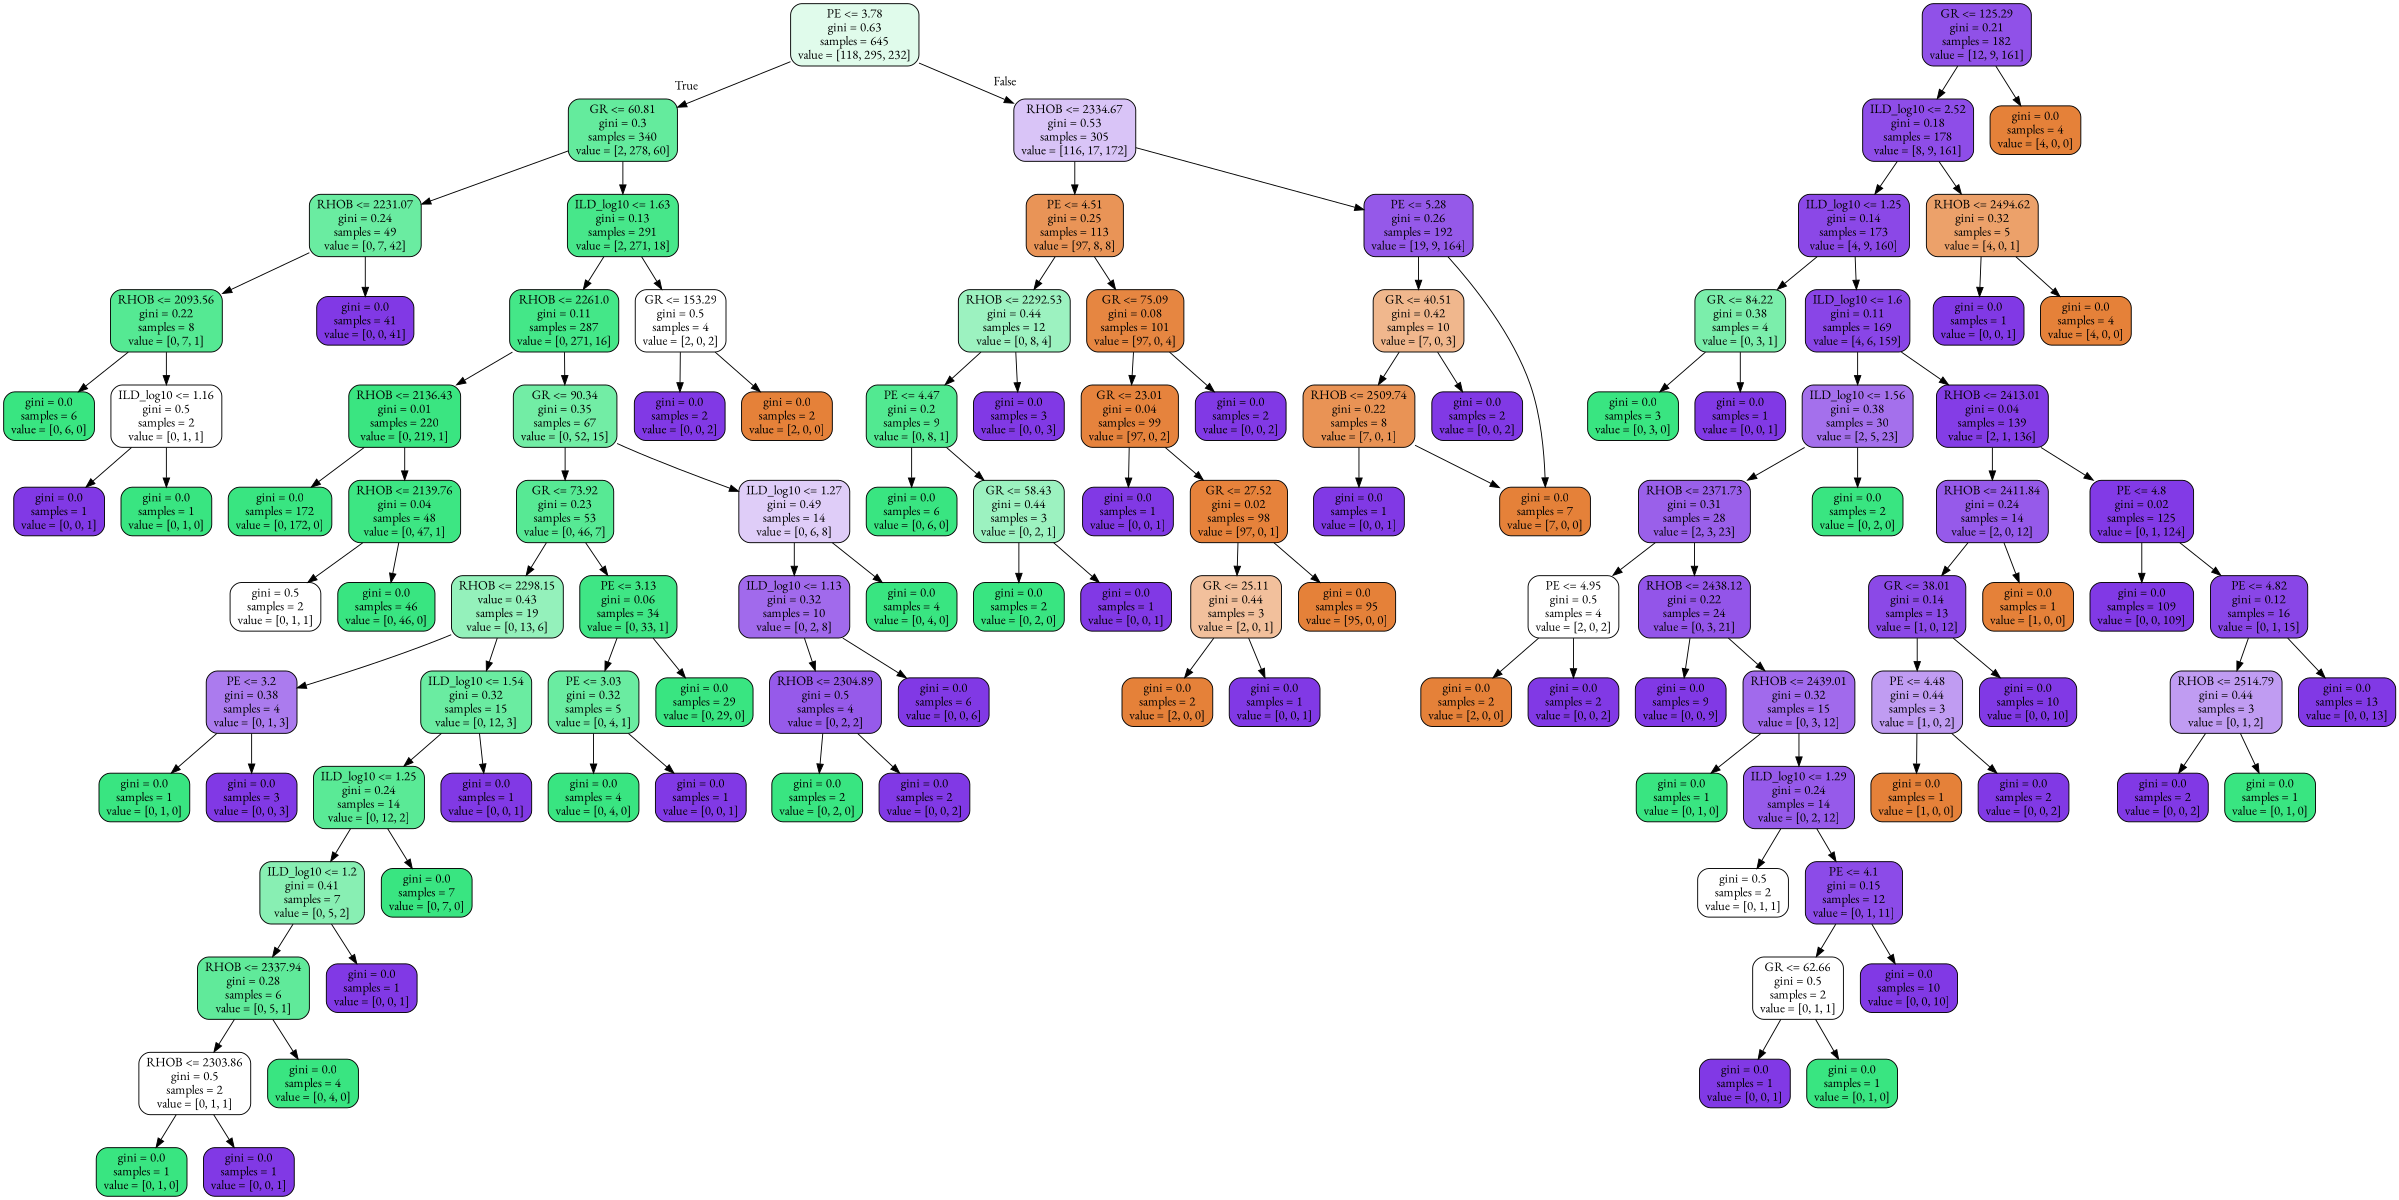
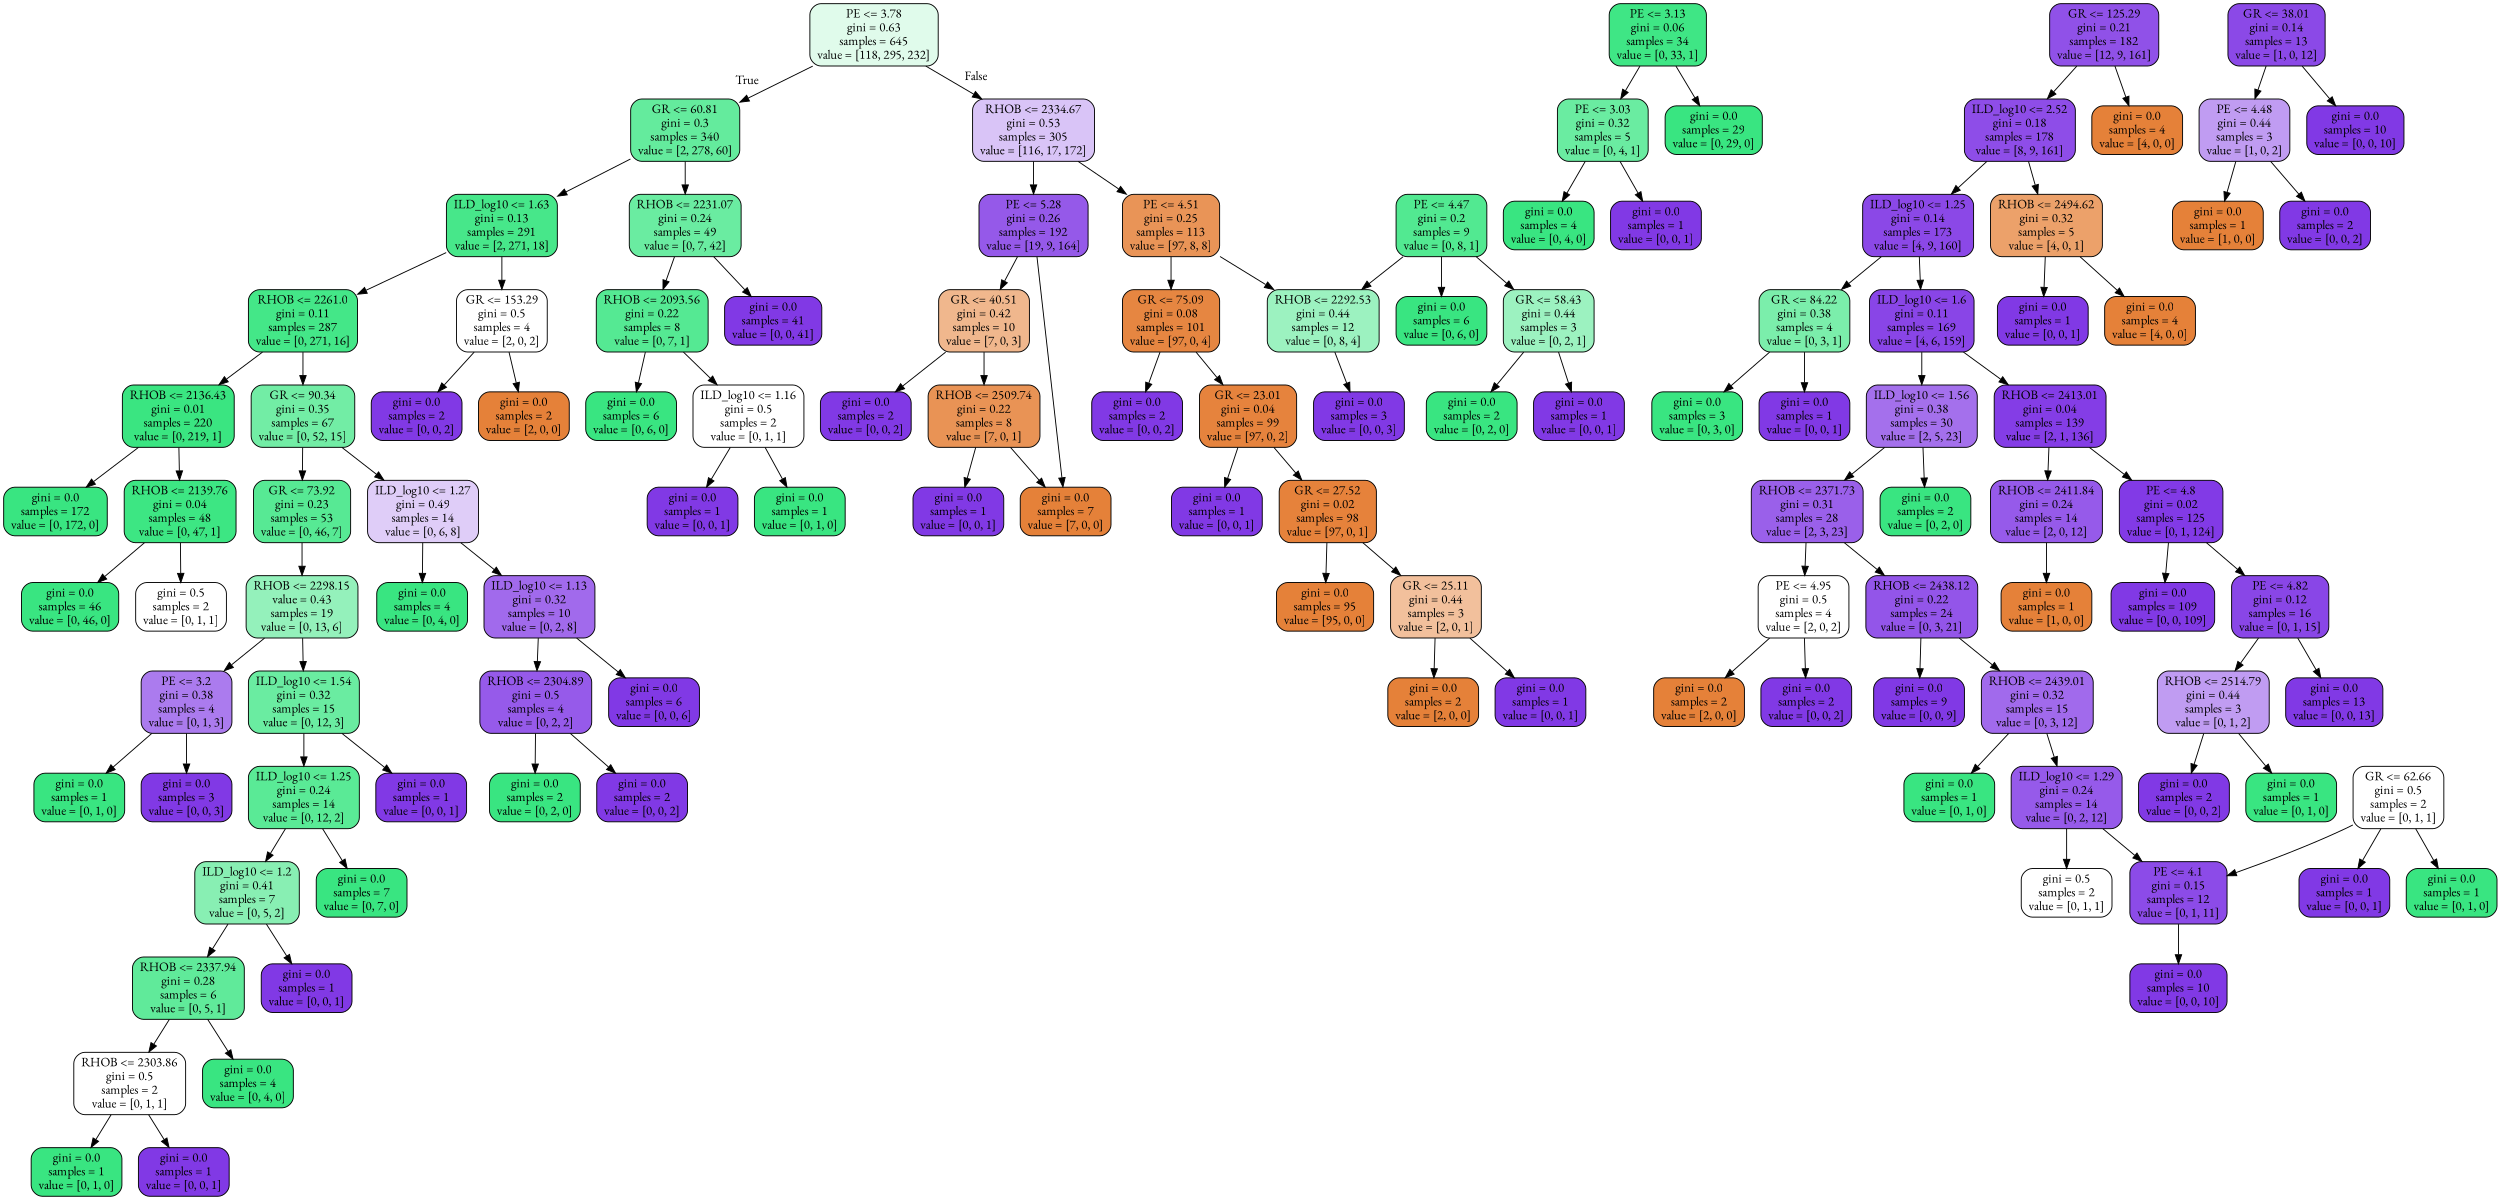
(966, 365) -> (1386, 270)
(594, 555) -> none
(1958, 555) -> none
(1828, 936) -> (2295, 850)
